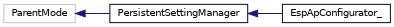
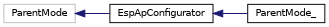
(179, 13) -> (161, 13)
(336, 13) -> (286, 13)
